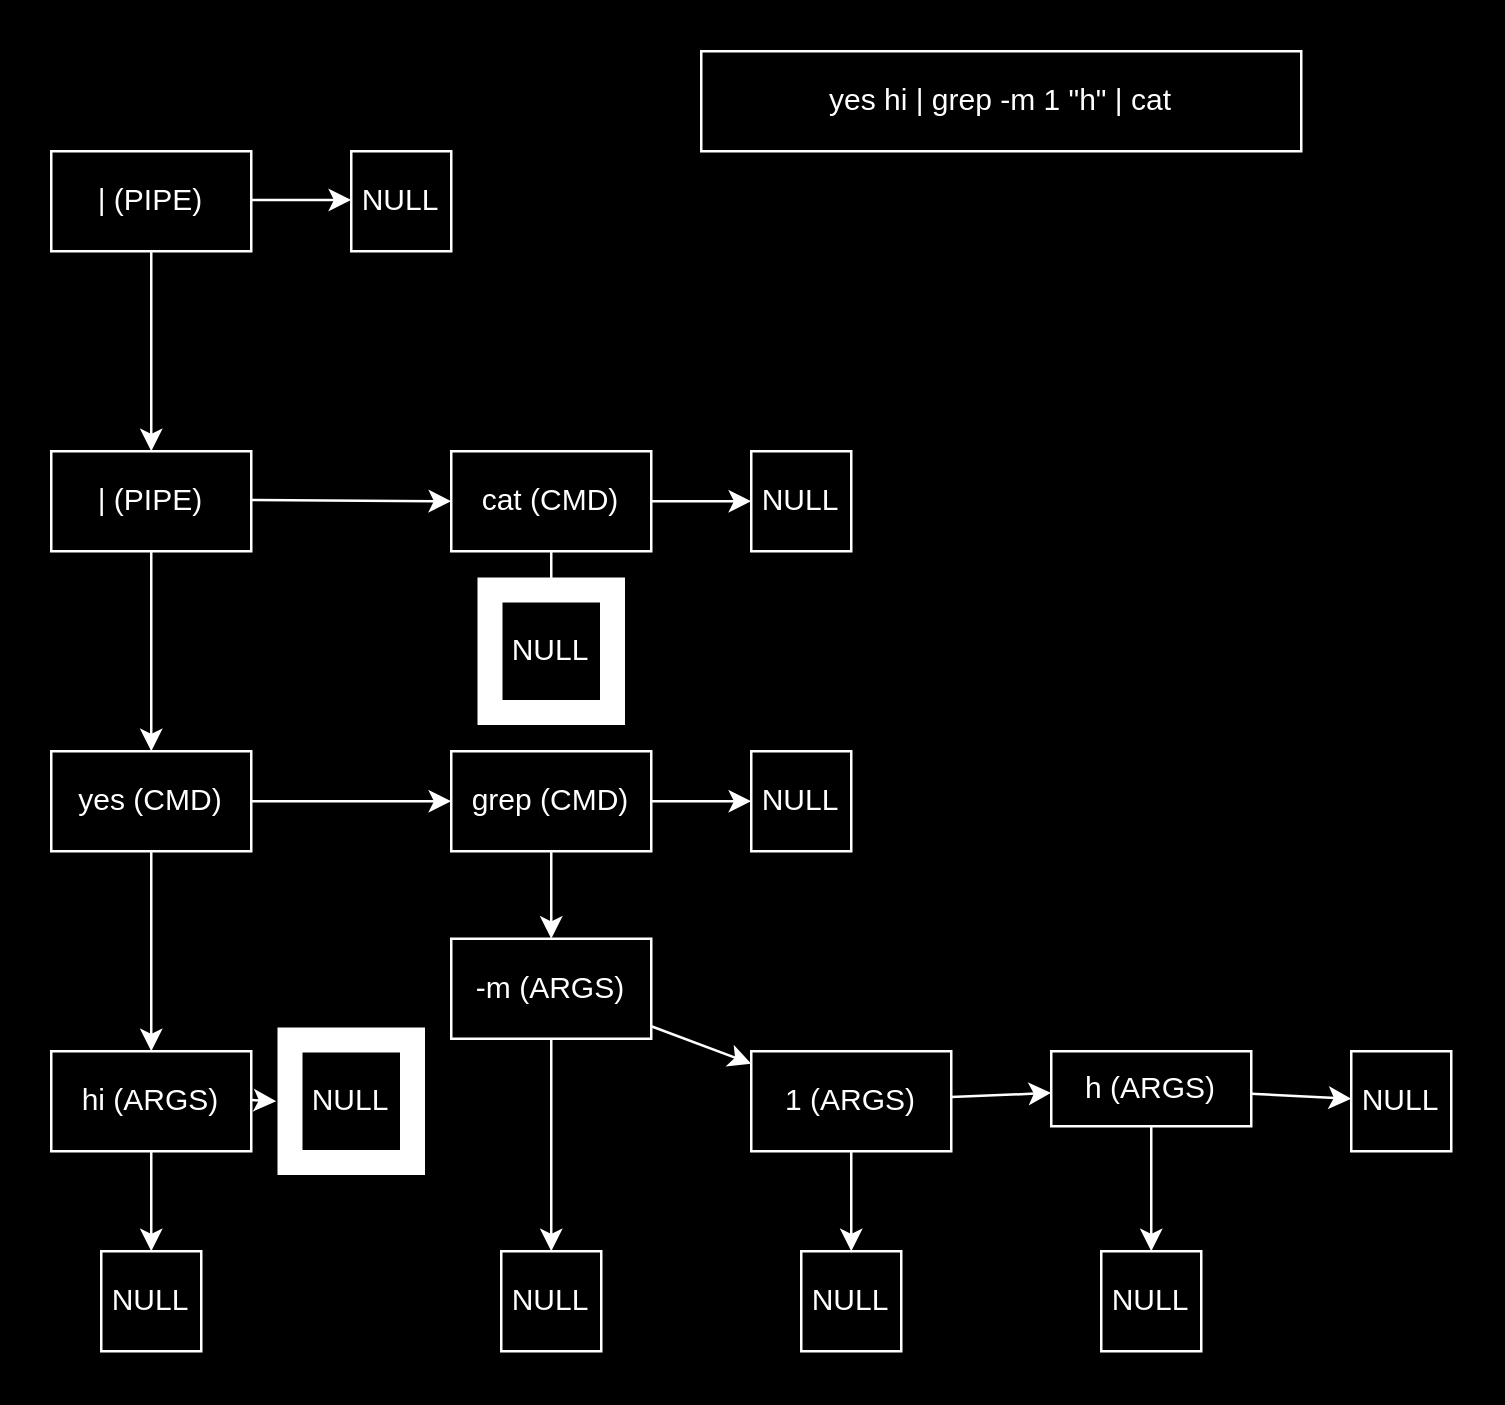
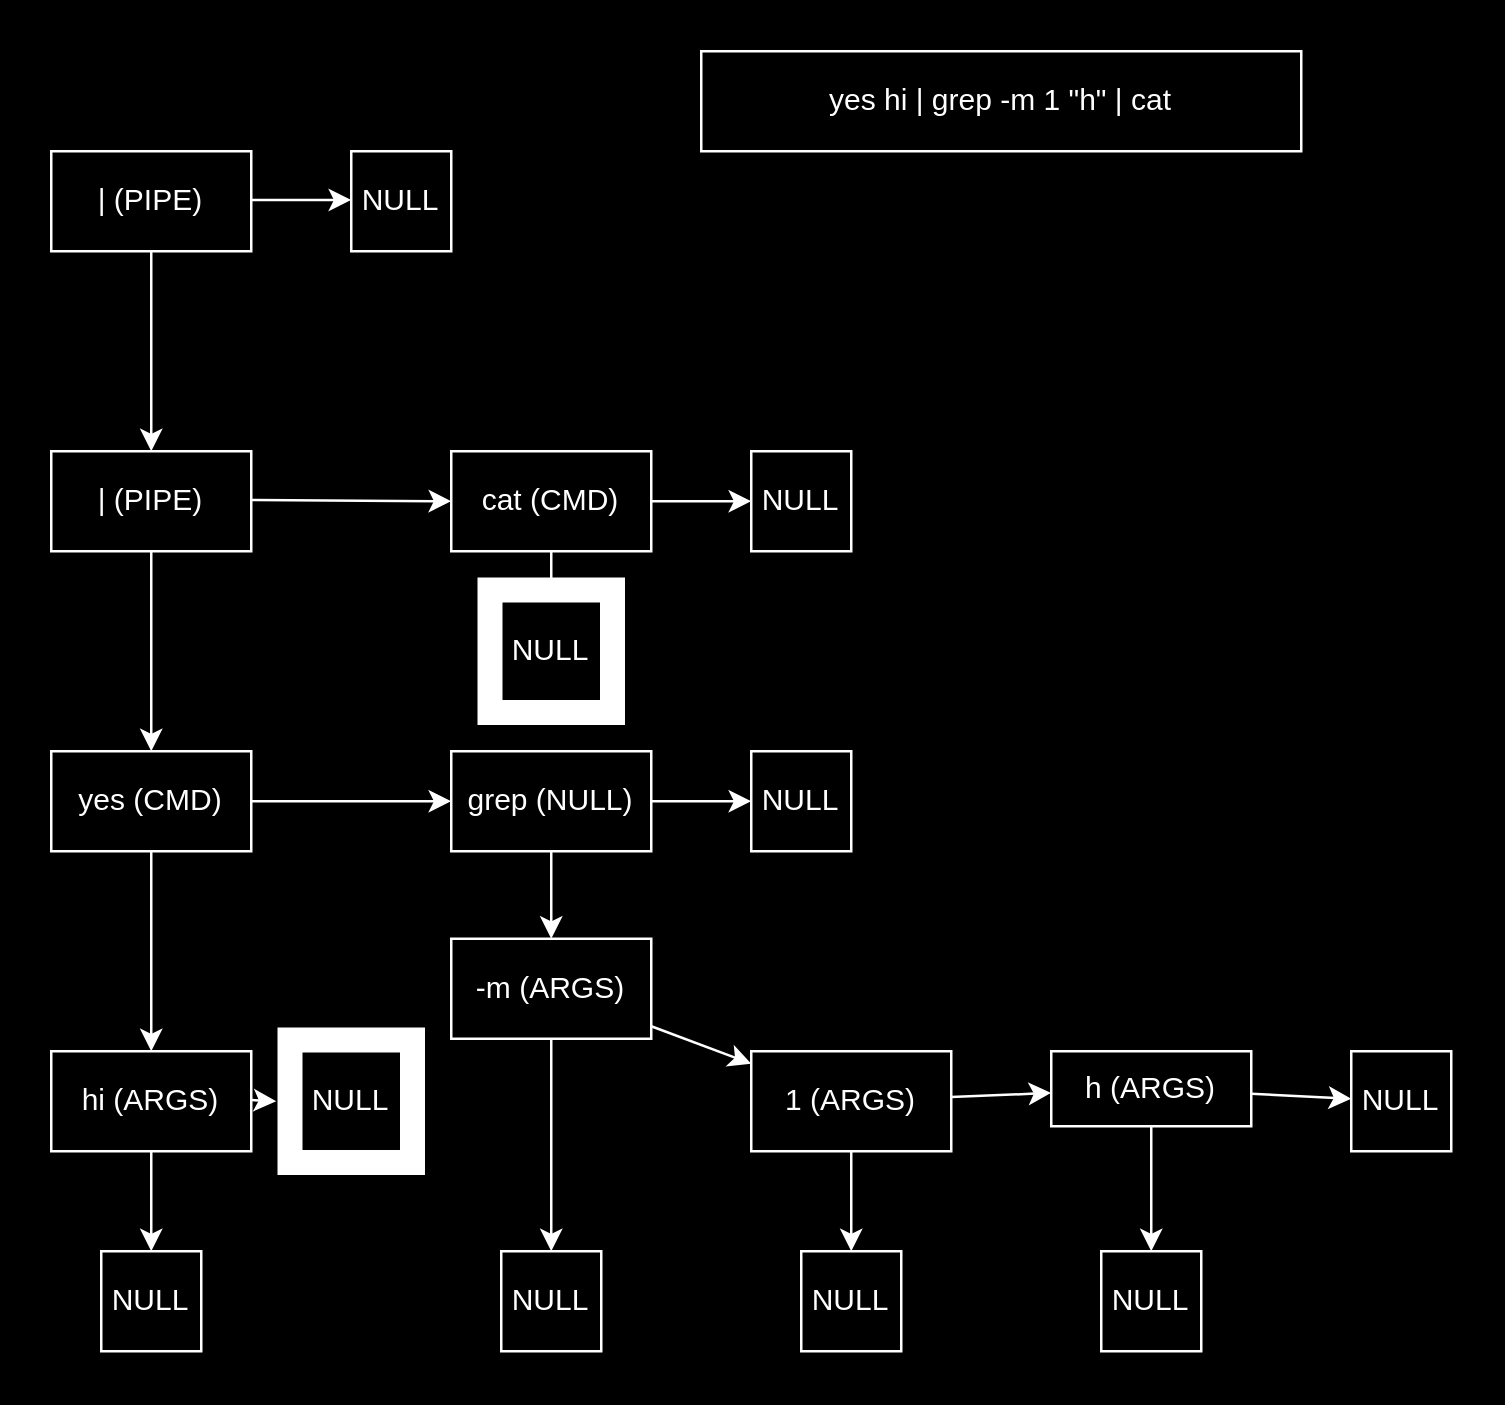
(551, 801) -> (551, 801)
